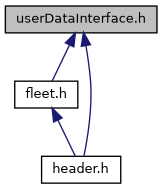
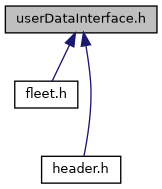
(67, 138) -> none
